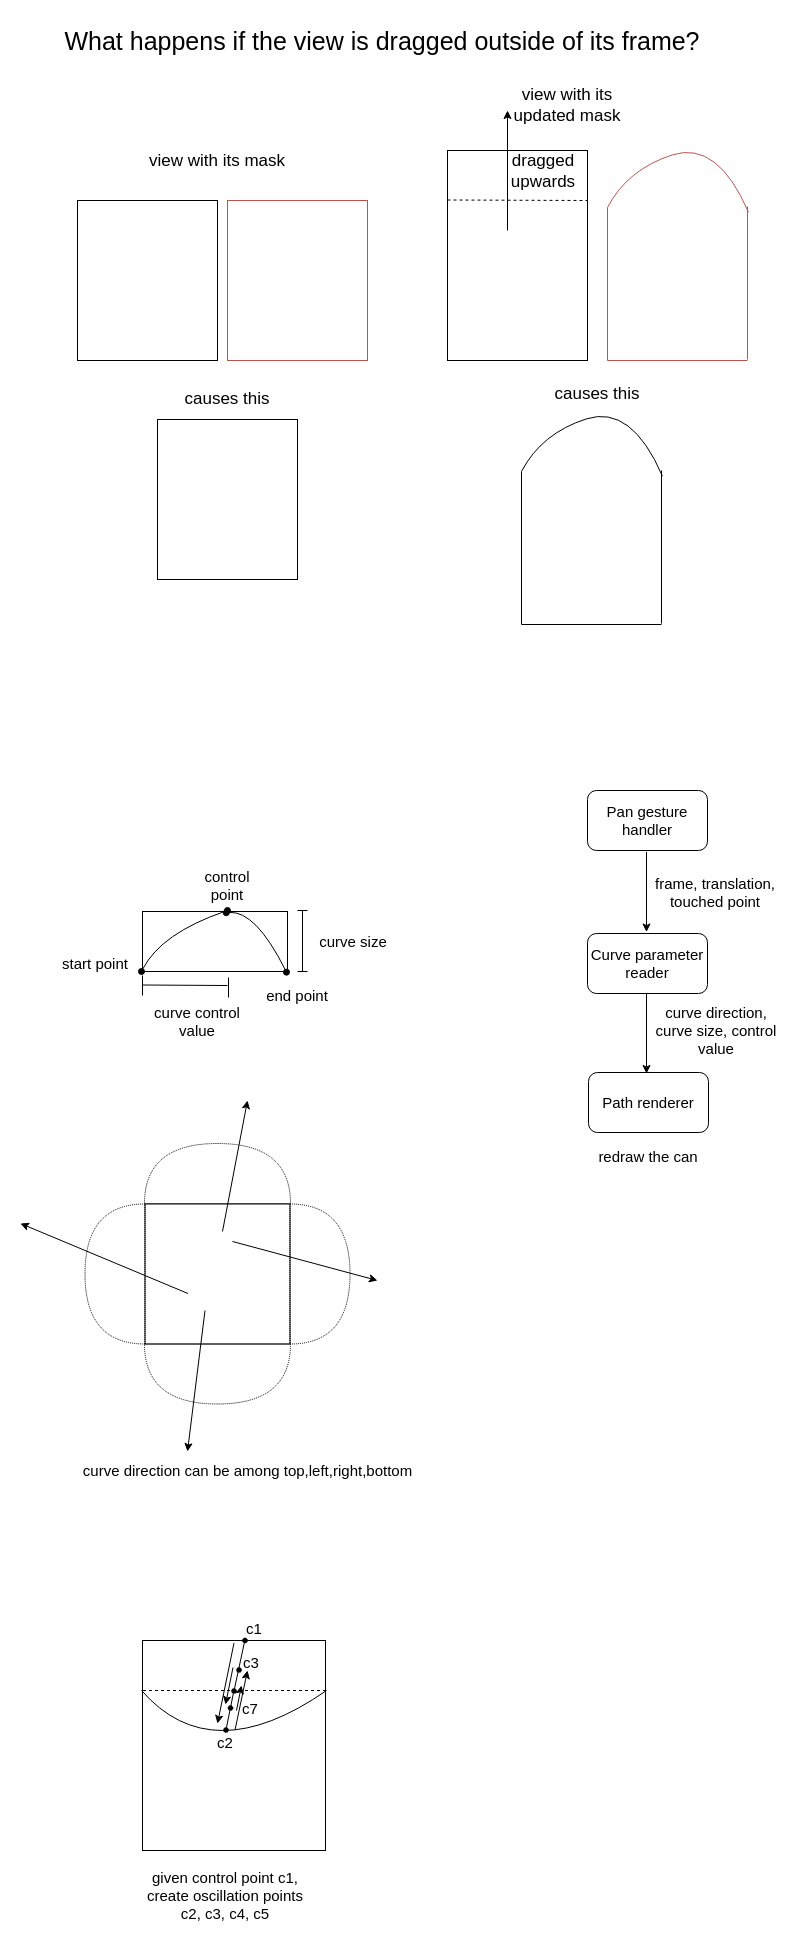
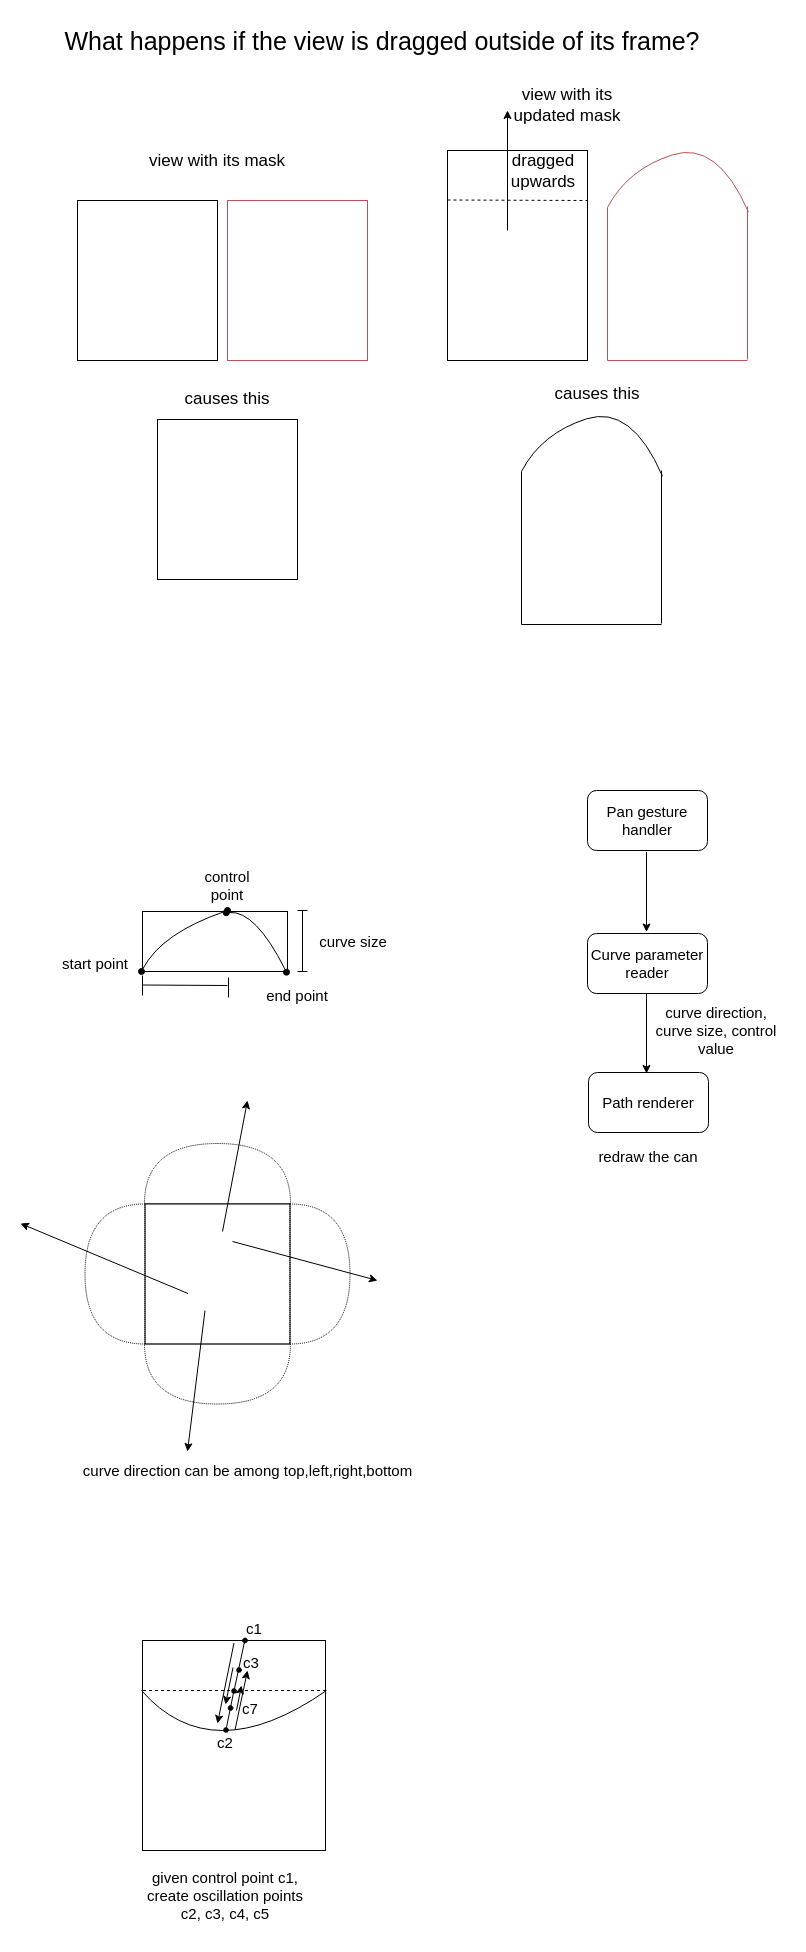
(716, 892) -> none
(198, 1022) -> none
